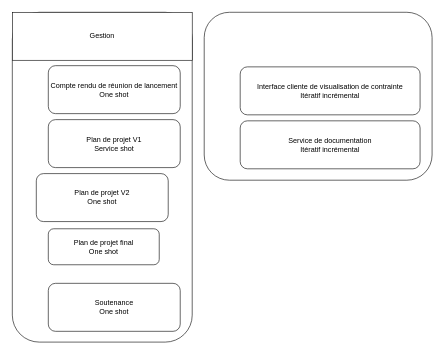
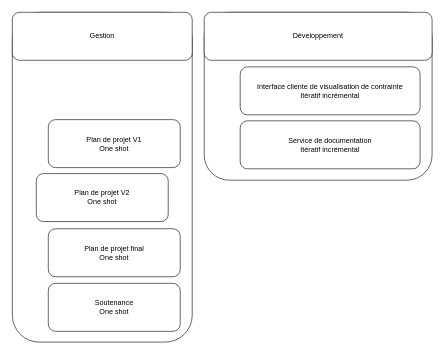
(102, 36) -> (102, 36)
none -> (318, 36)
(114, 90) -> none
(114, 144) -> (114, 144)
(104, 247) -> (114, 253)
